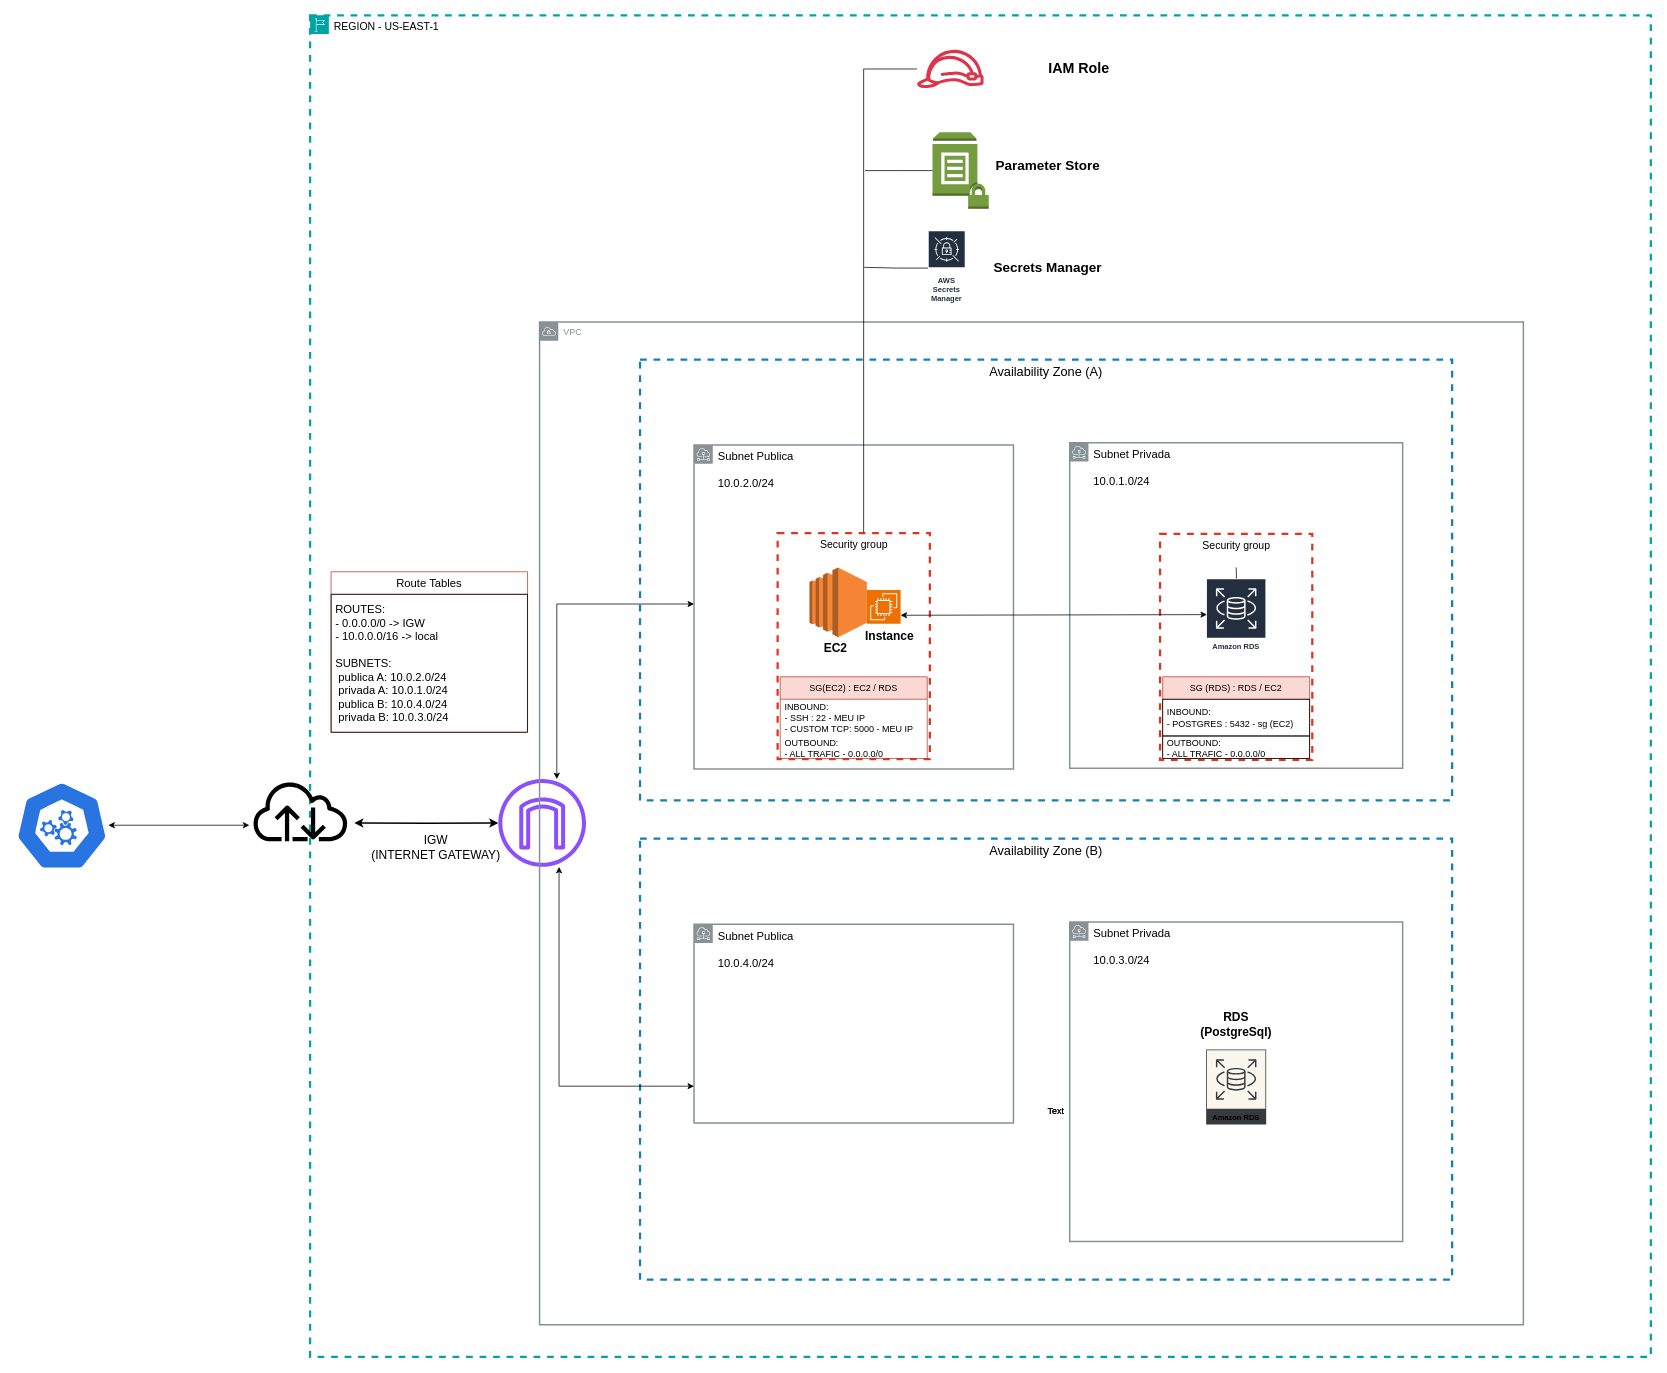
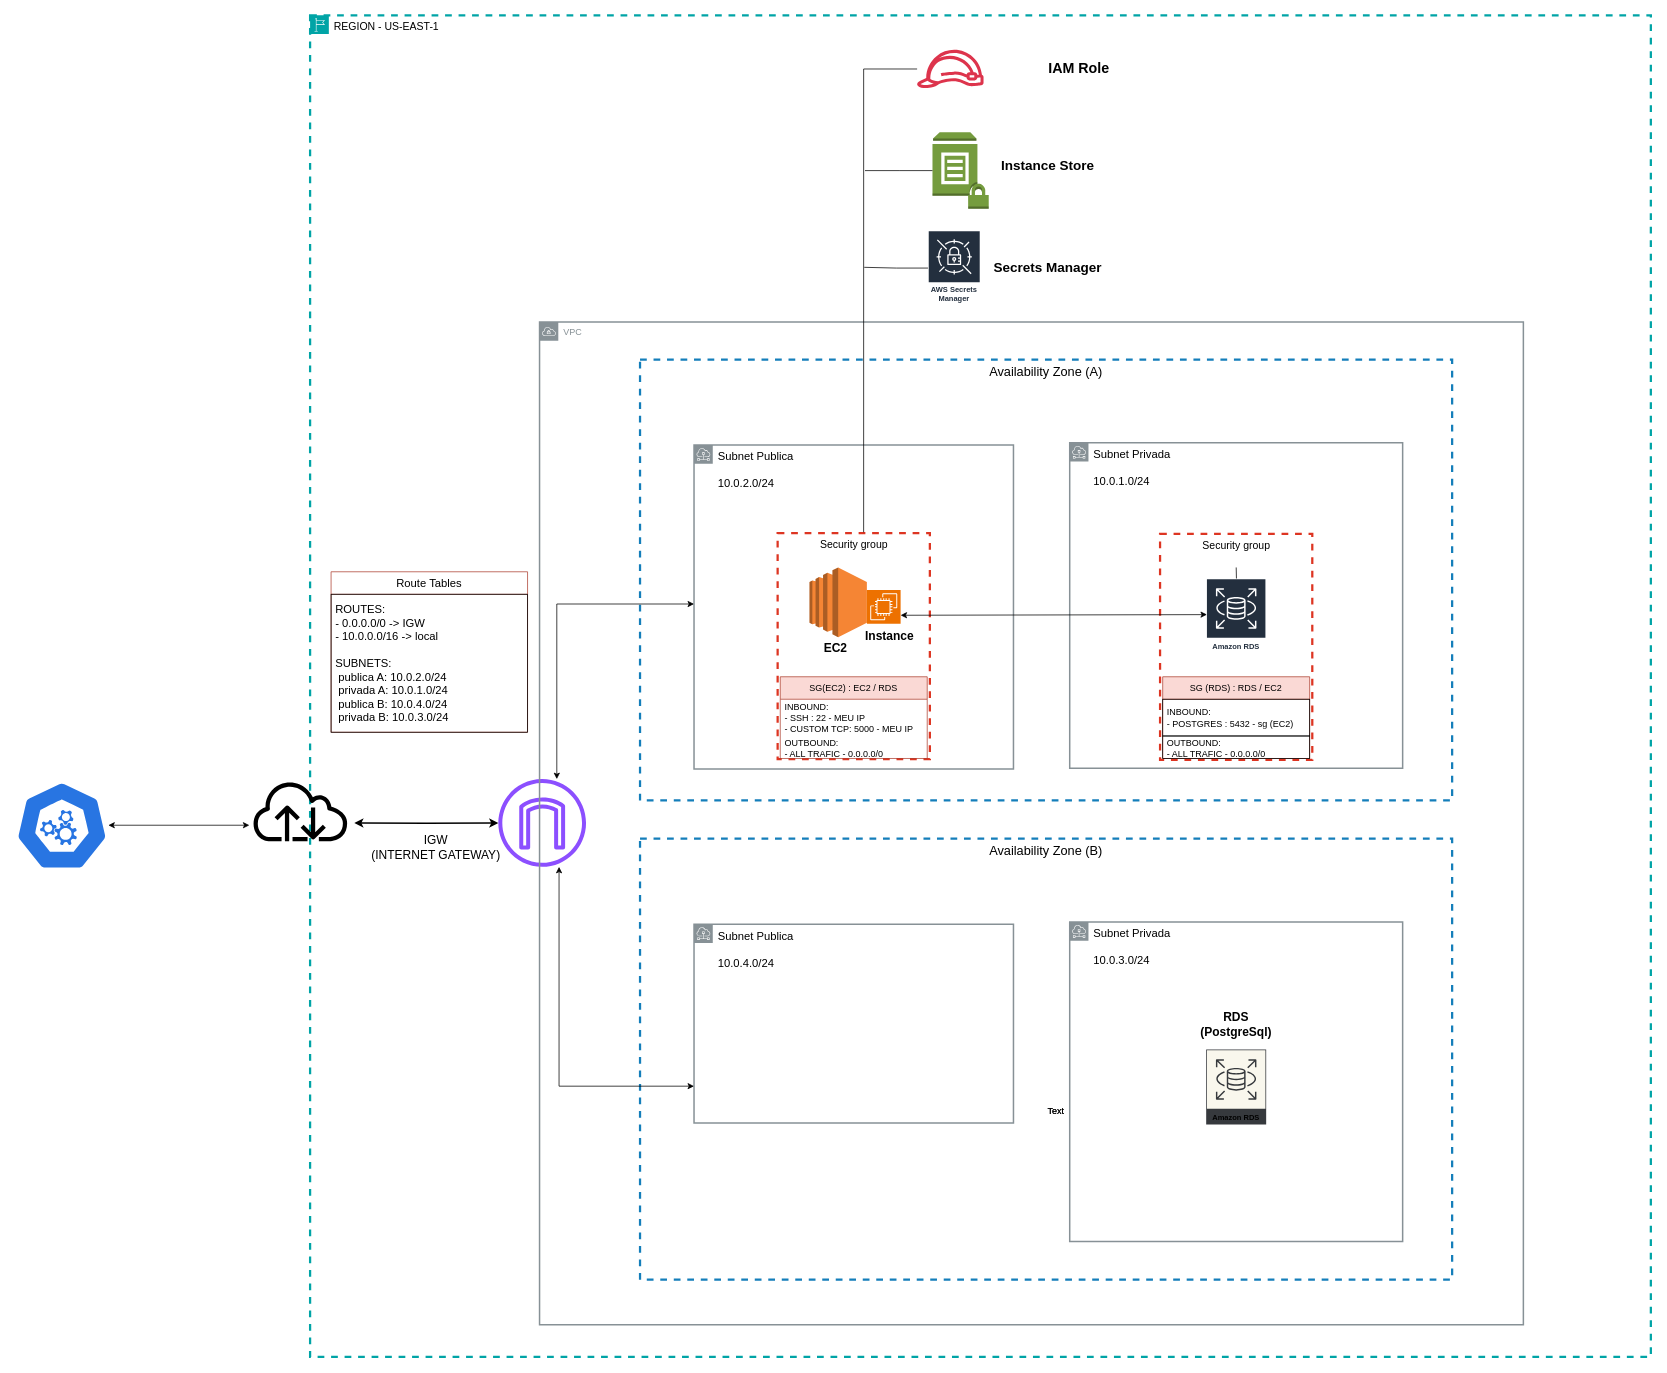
(1048, 166) -> (1048, 166)
(947, 268) -> (954, 268)
